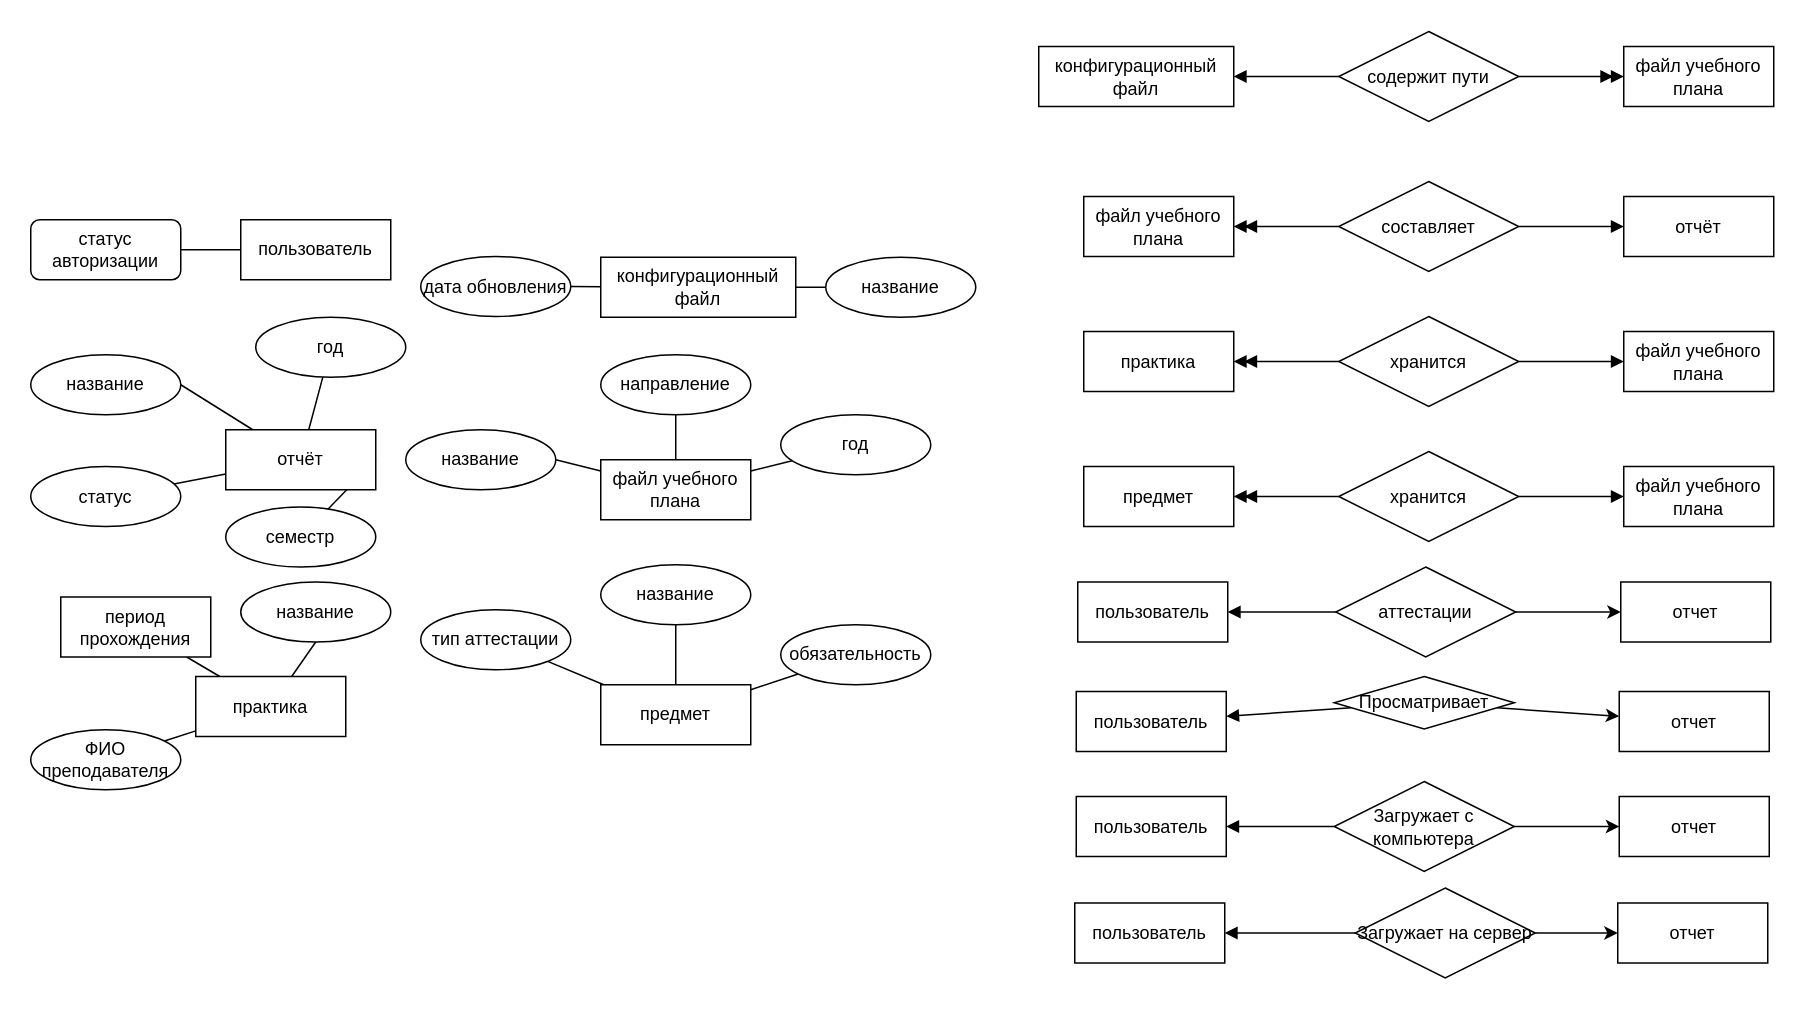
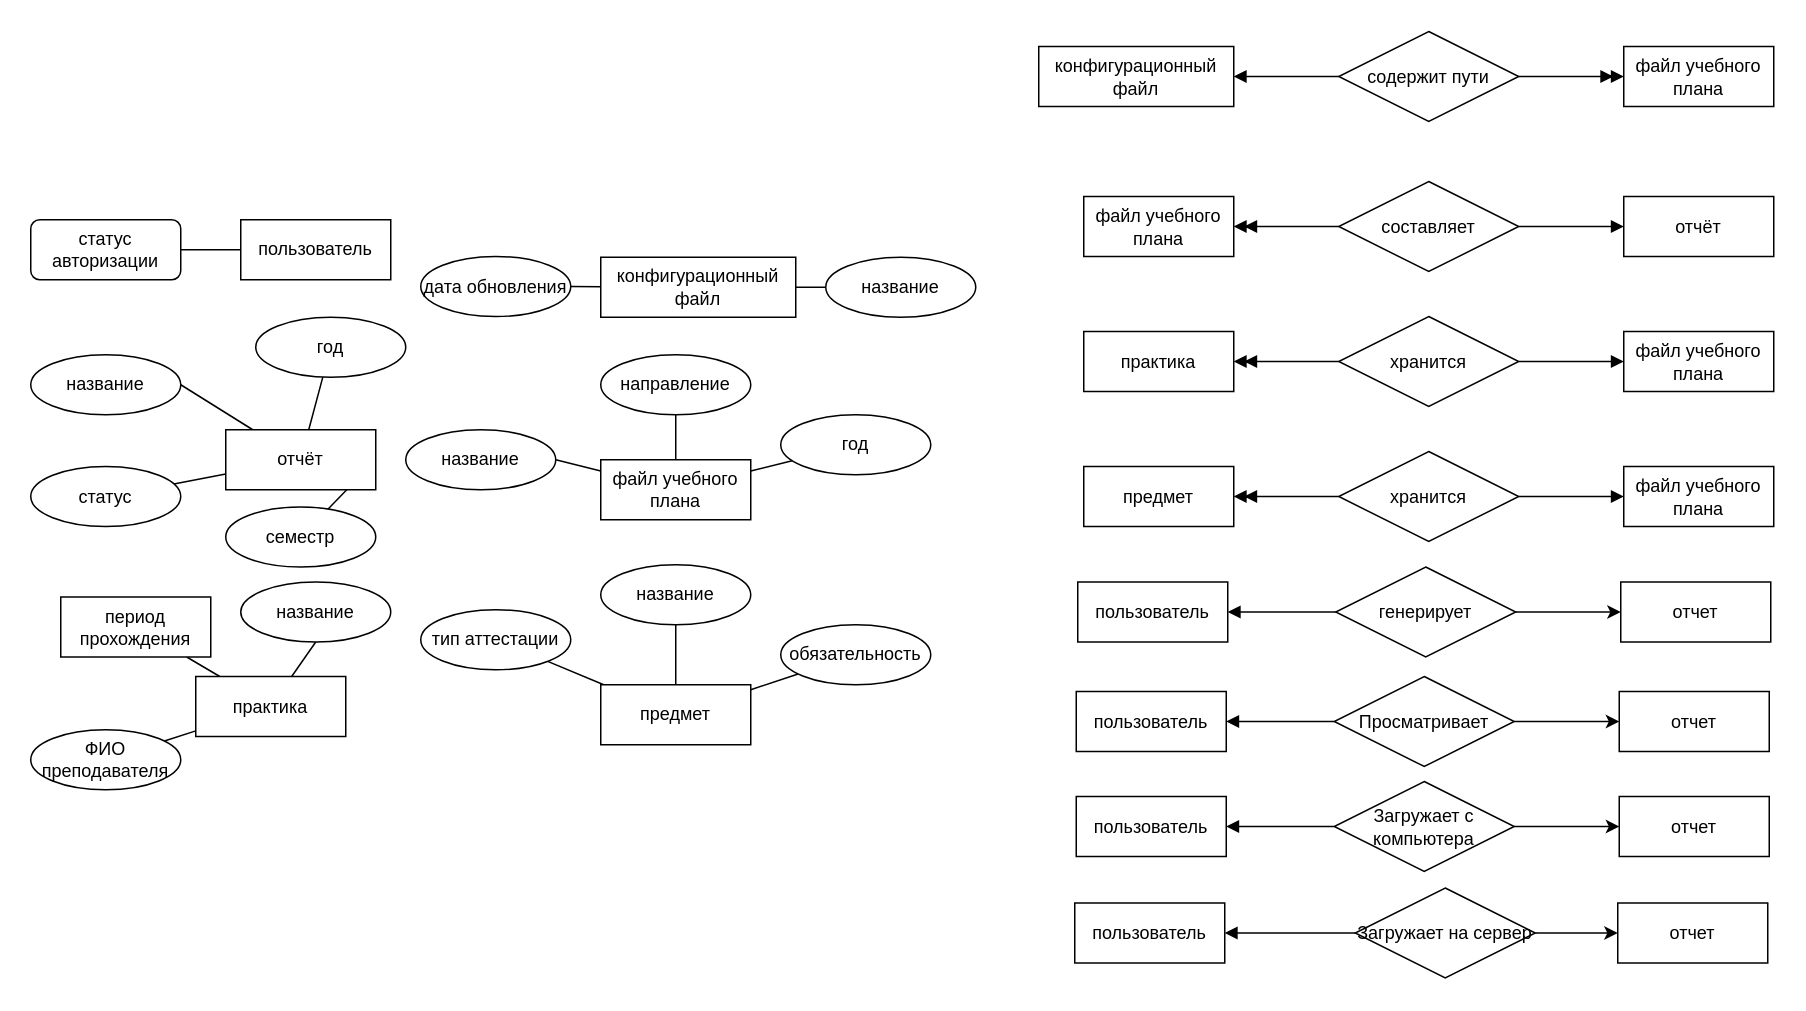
(1426, 613) -> (1426, 613)
(1424, 703) -> (1424, 722)
